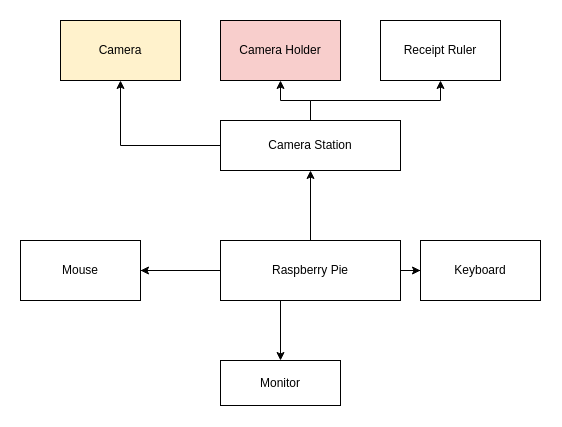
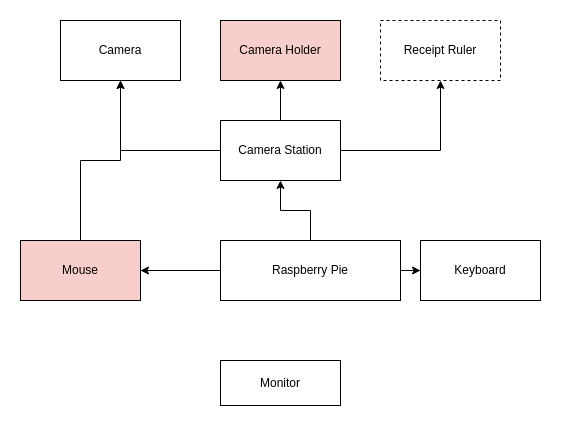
(121, 51) -> (121, 51)
(441, 51) -> (441, 51)
(311, 146) -> (281, 151)
(81, 271) -> (81, 271)
(281, 326) -> (81, 177)
